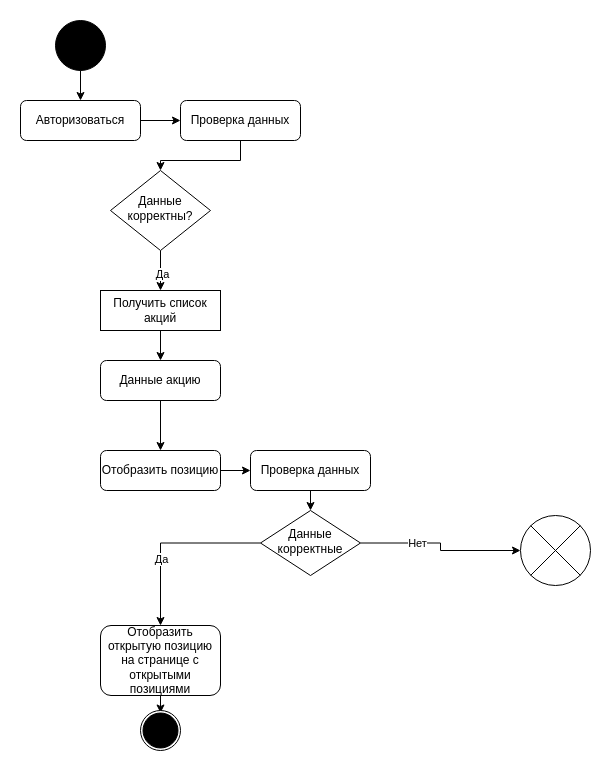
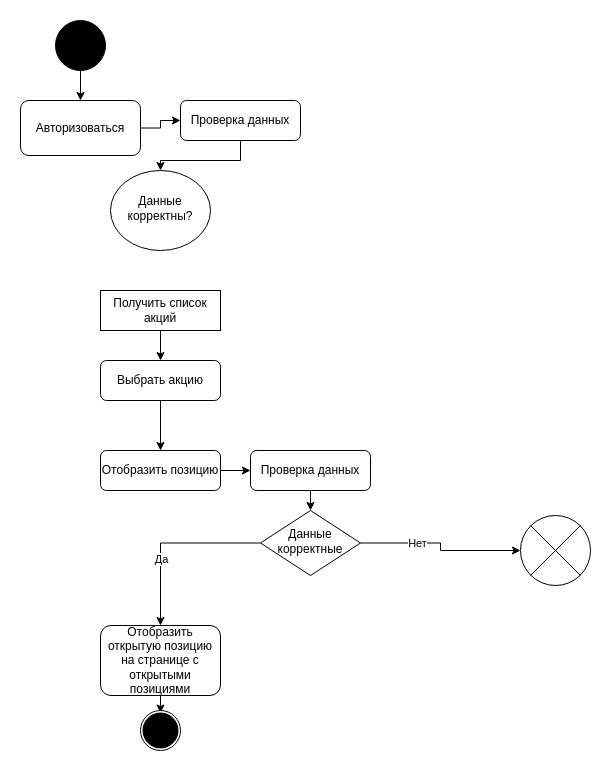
(81, 121) -> (81, 128)
(161, 211) -> (161, 211)
(161, 267) -> none
(161, 381) -> (161, 381)
